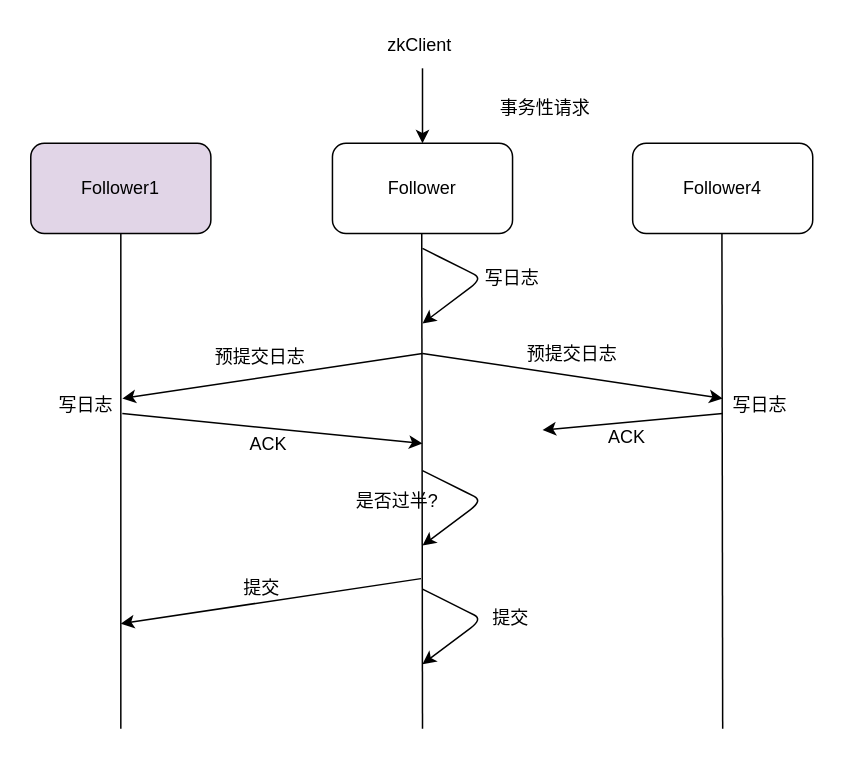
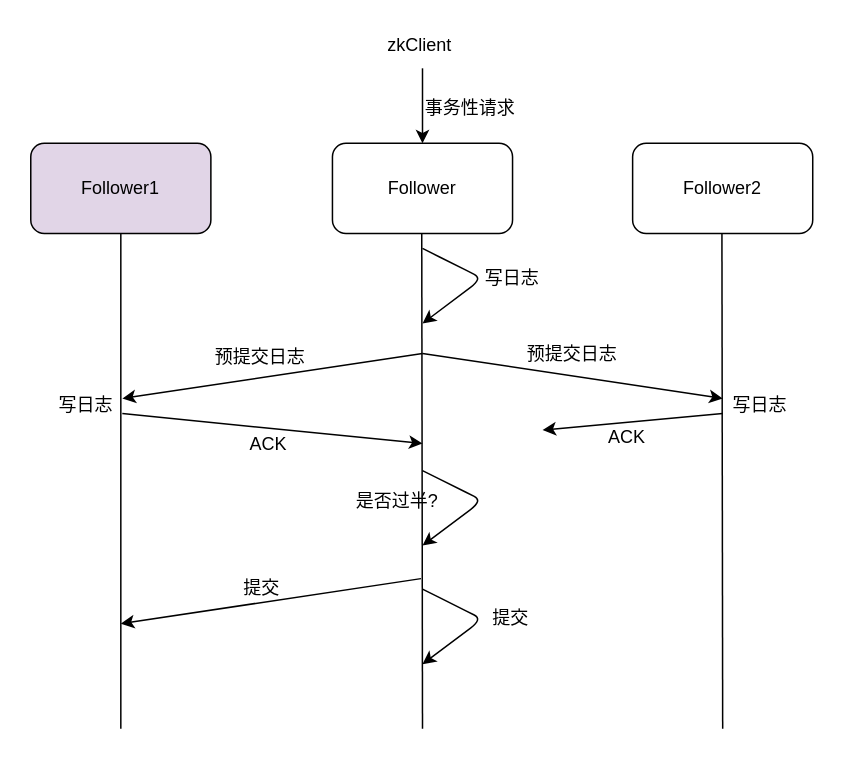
(557, 108) -> (482, 108)
(722, 188) -> (722, 188)
